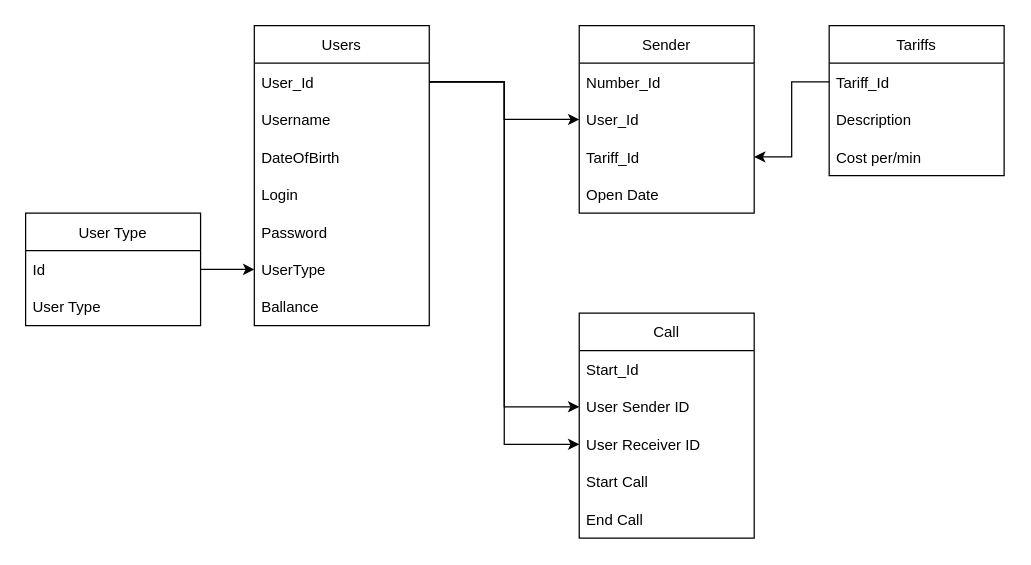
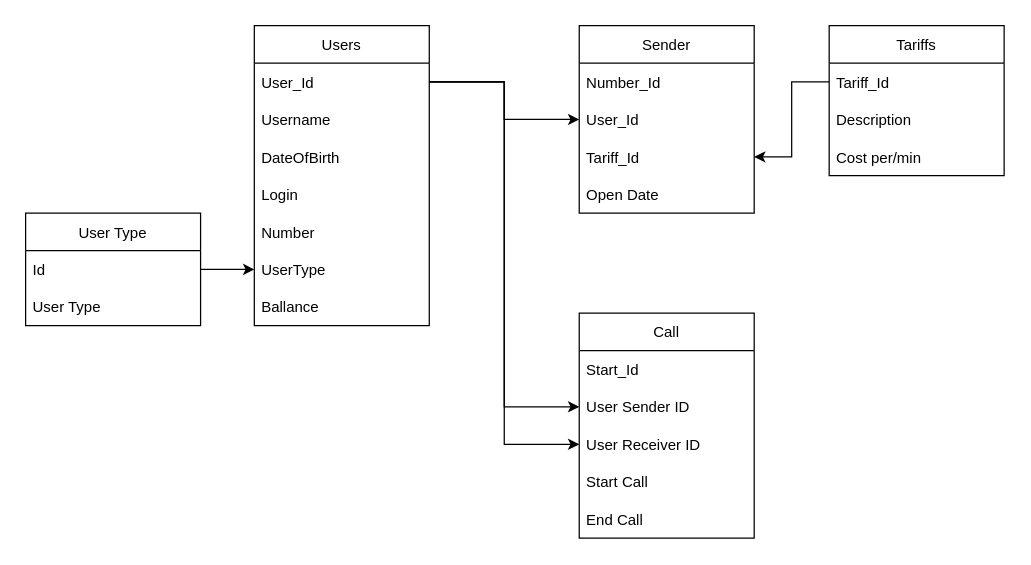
(295, 233) -> (286, 233)
